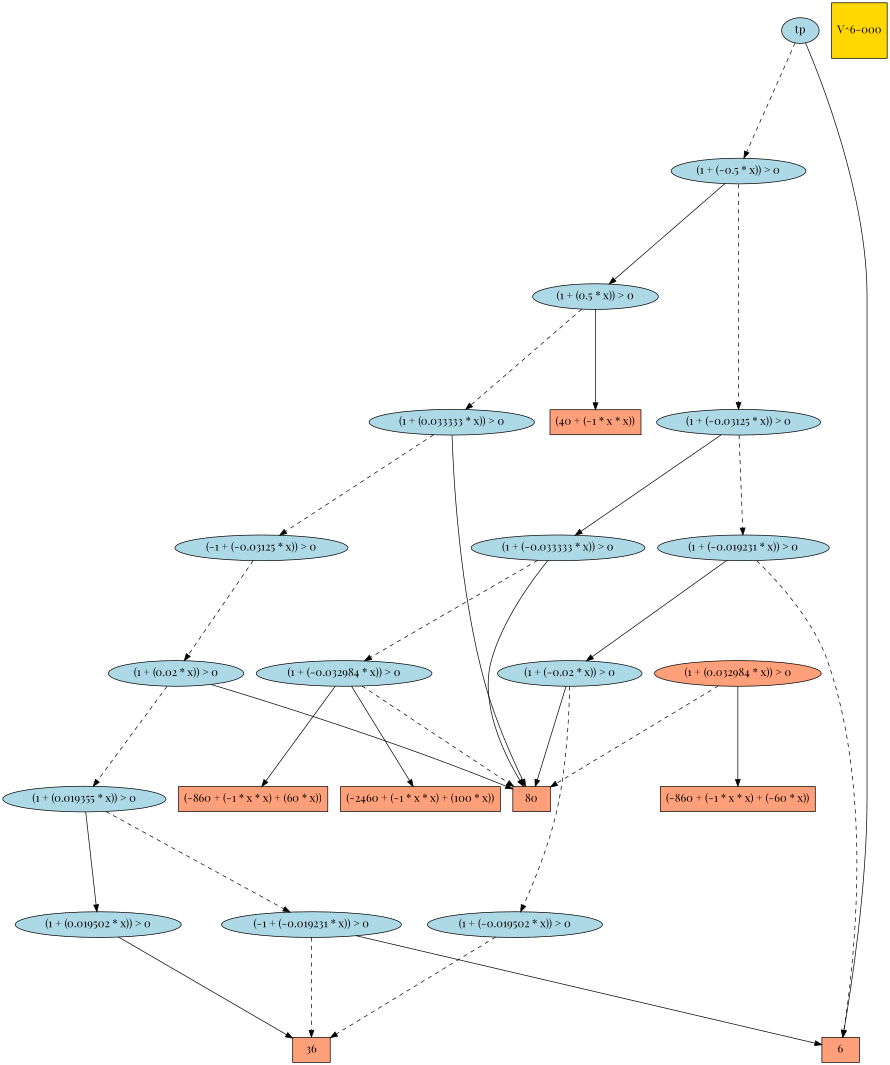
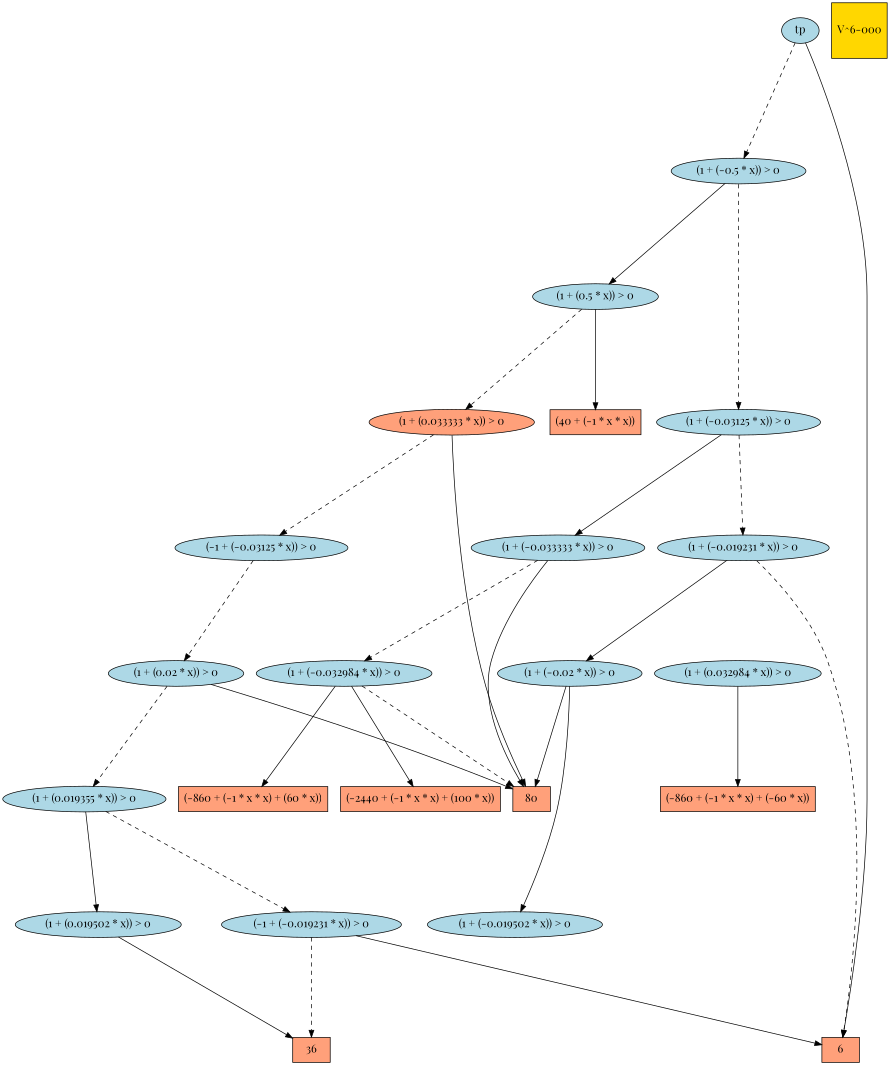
(452, 422) -> (452, 422)
(738, 673) -> (738, 673)
(637, 735) -> none
(420, 799) -> (420, 799)
(559, 799) -> (559, 799)
(416, 986) -> none
